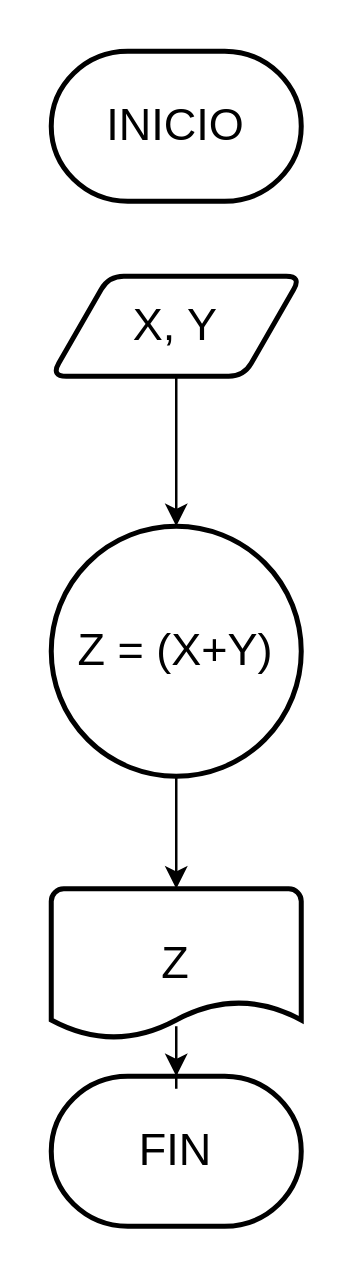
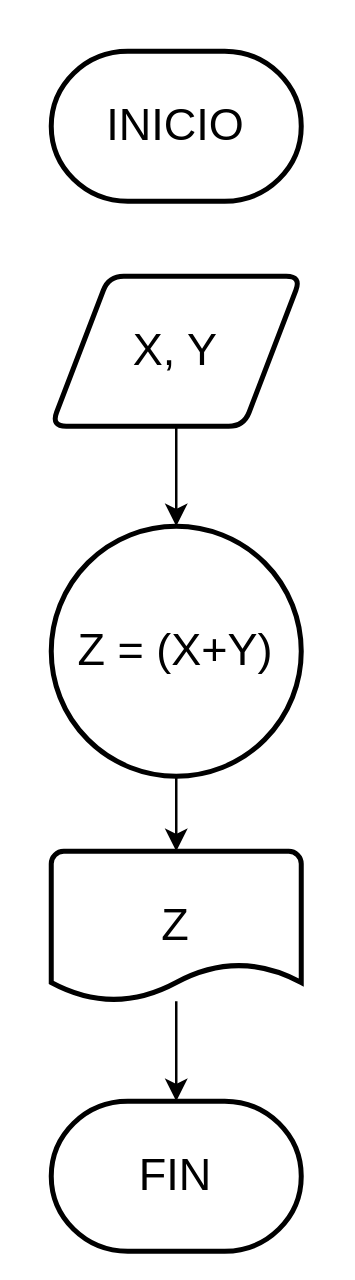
(176, 326) -> (176, 351)
(176, 964) -> (176, 926)
(176, 1151) -> (176, 1176)
